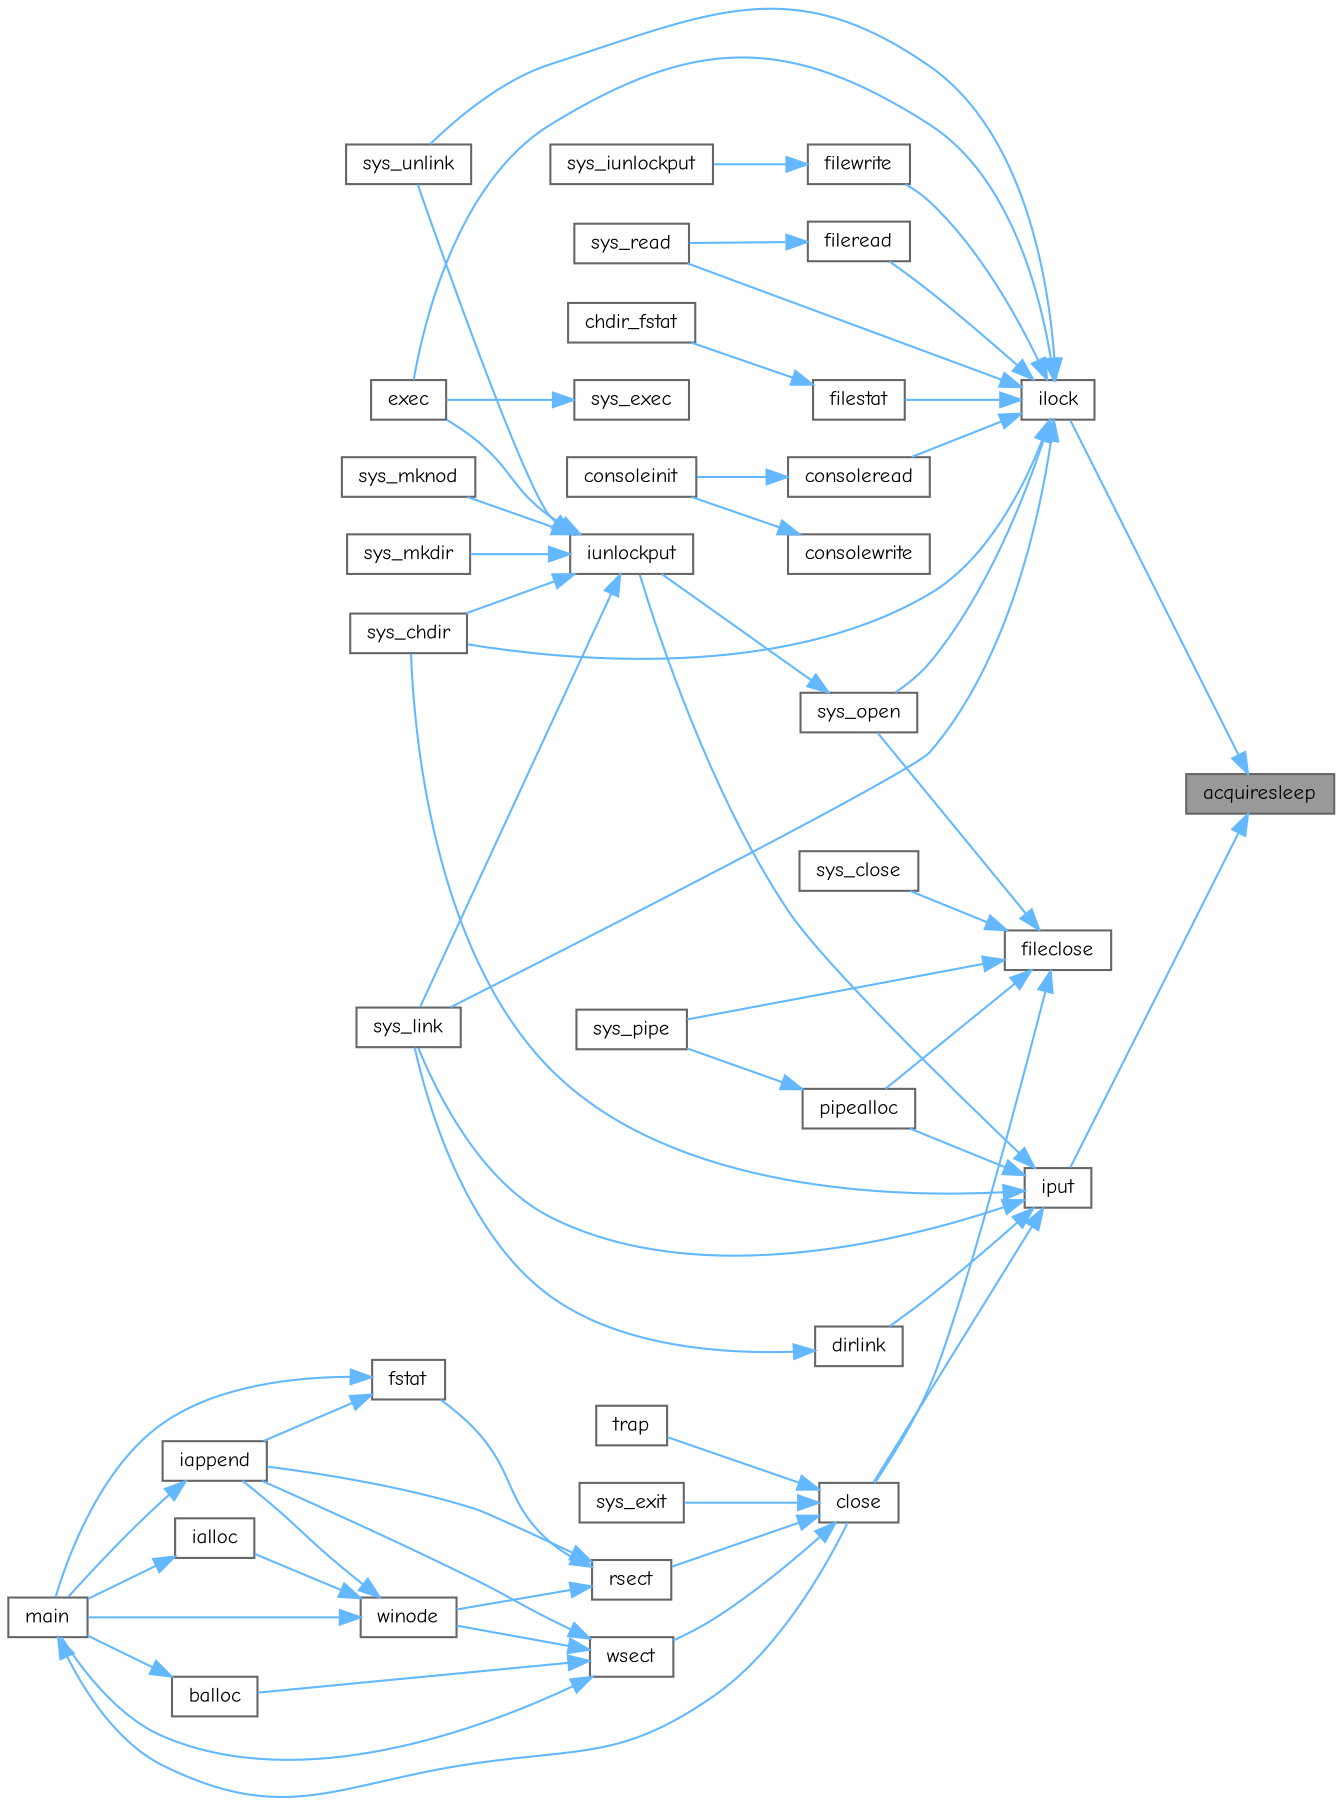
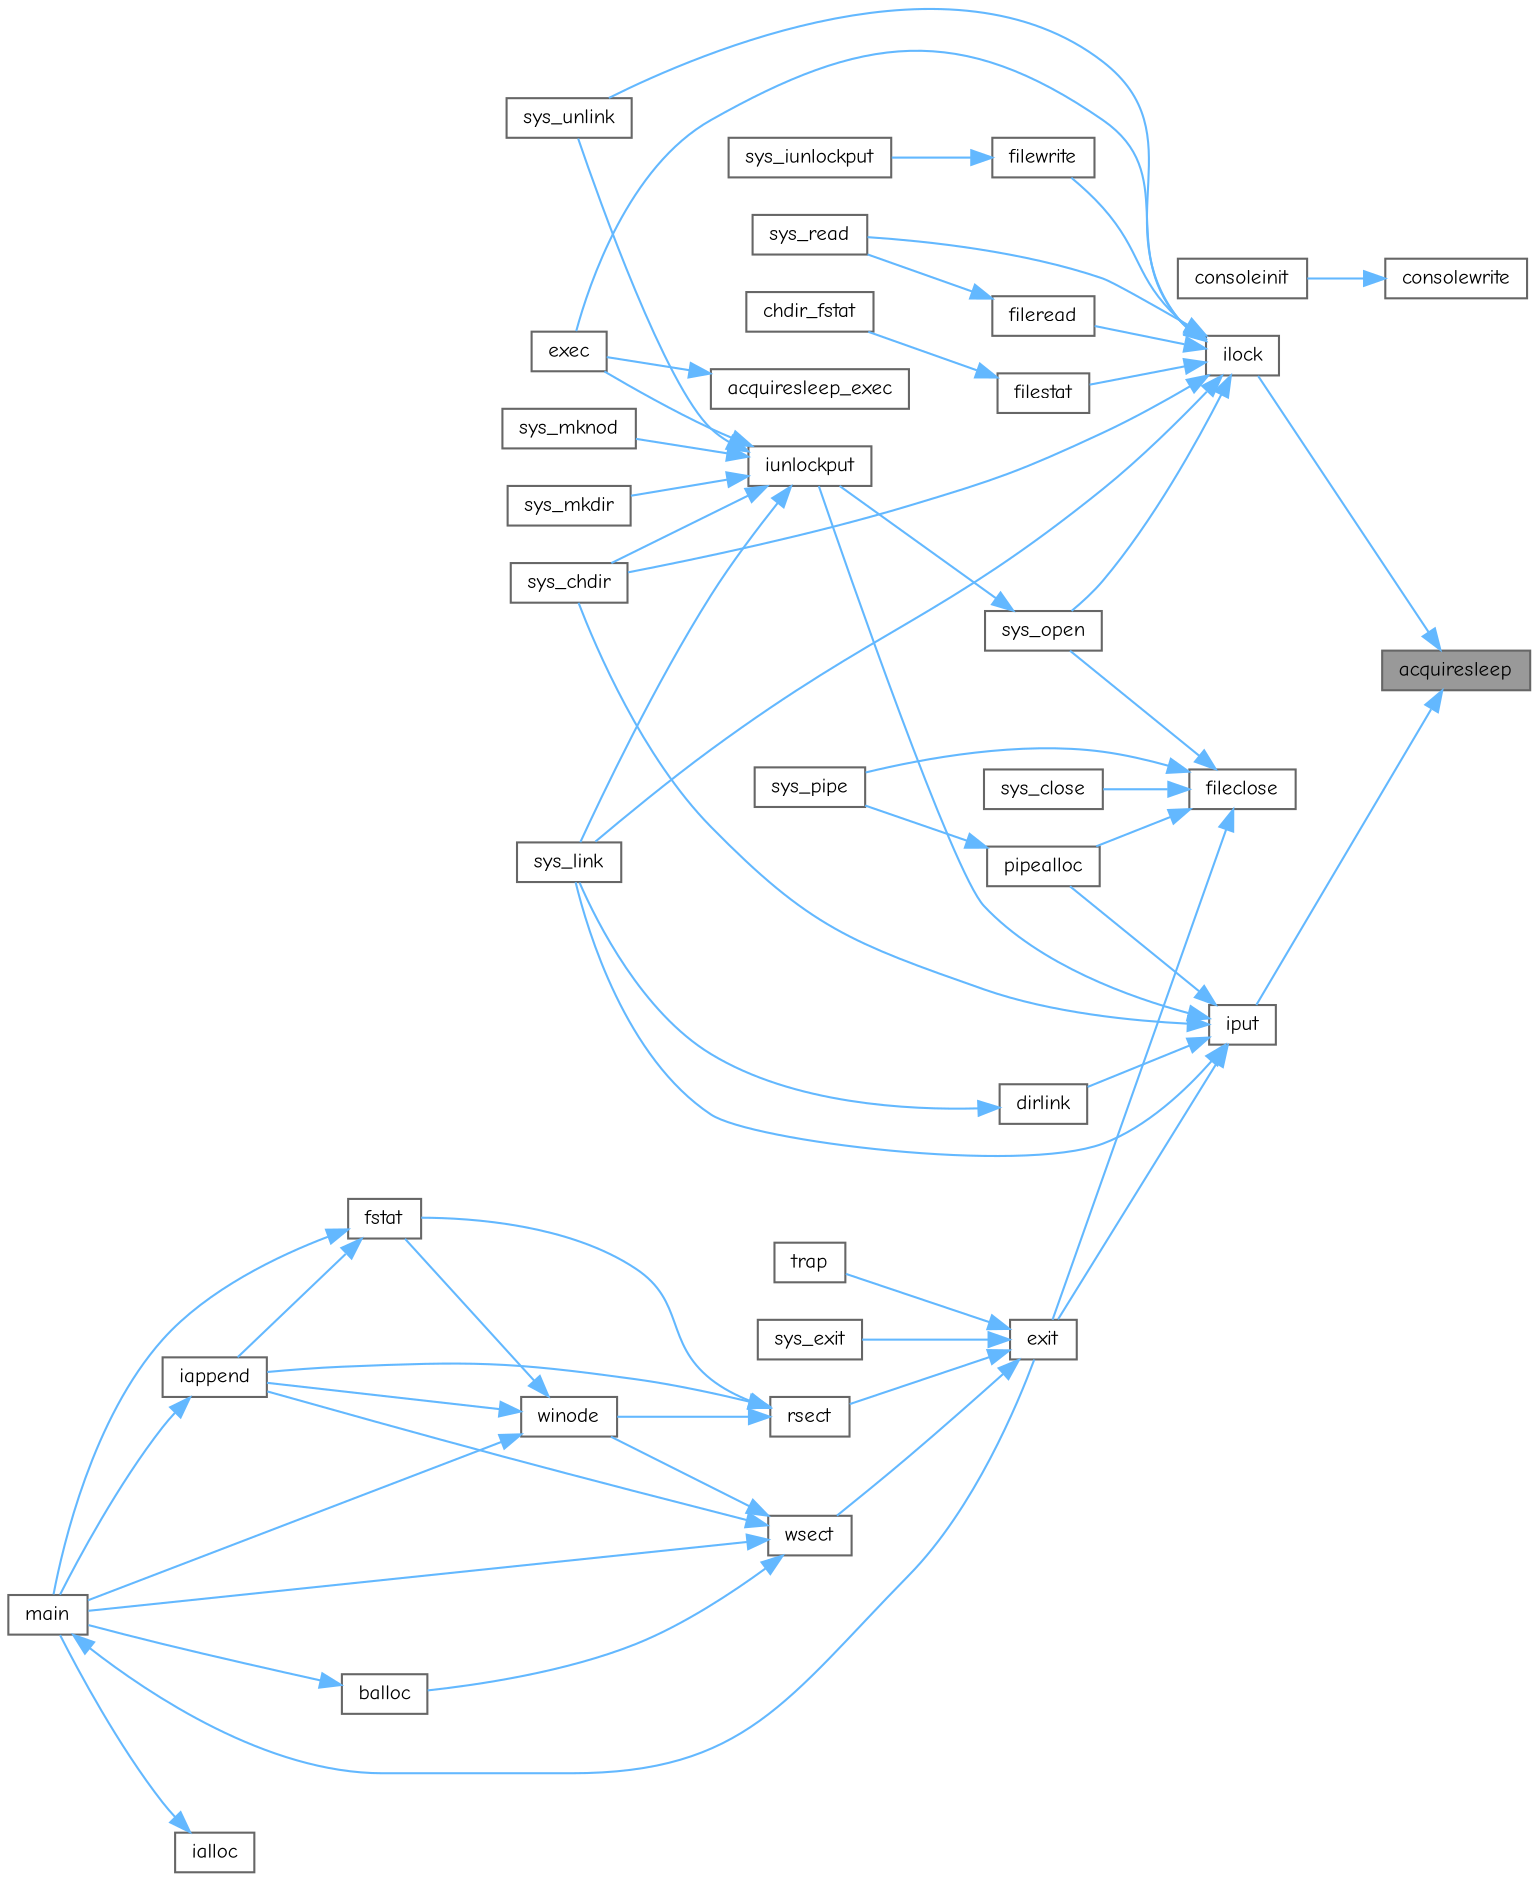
(632, 400) -> (810, 389)
(859, 477) -> none
(859, 1503) -> (1043, 1340)
(298, 1572) -> (470, 1310)
